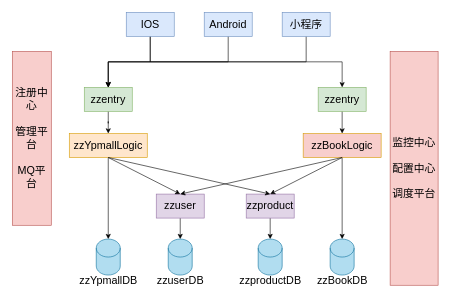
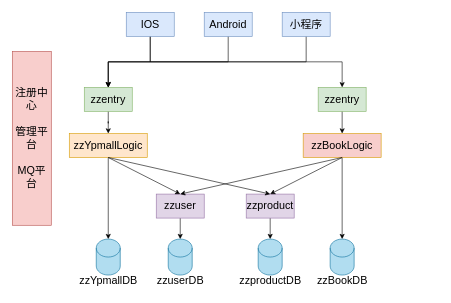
(414, 168) -> none
